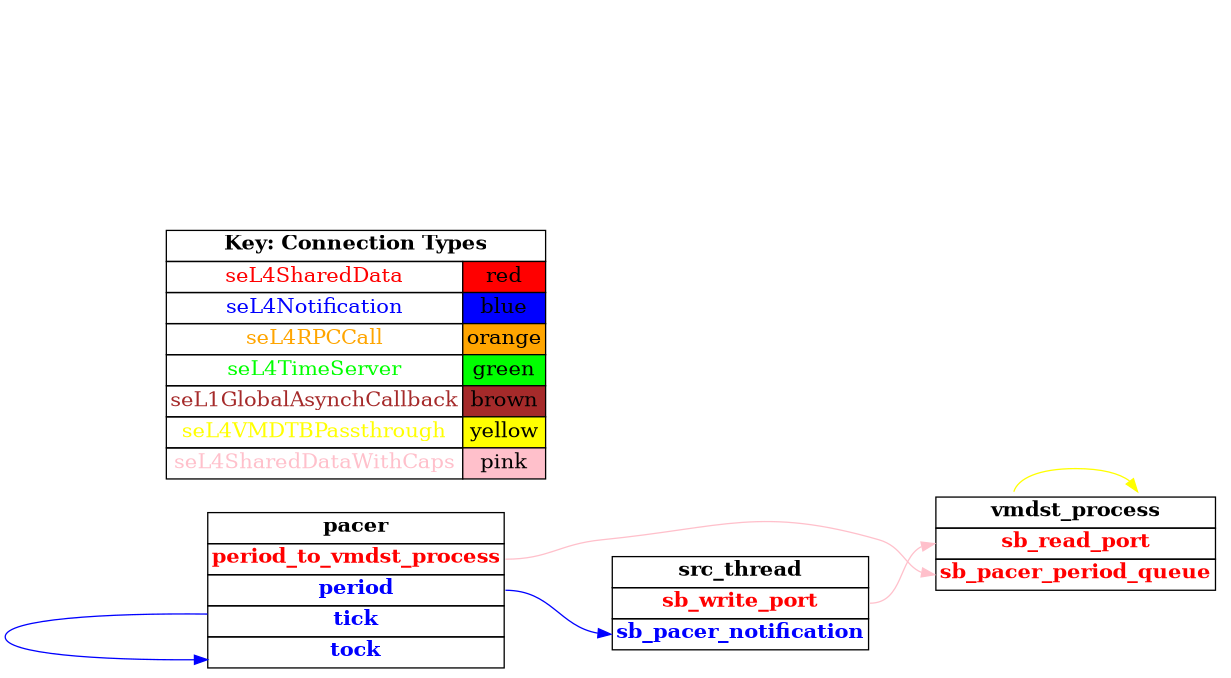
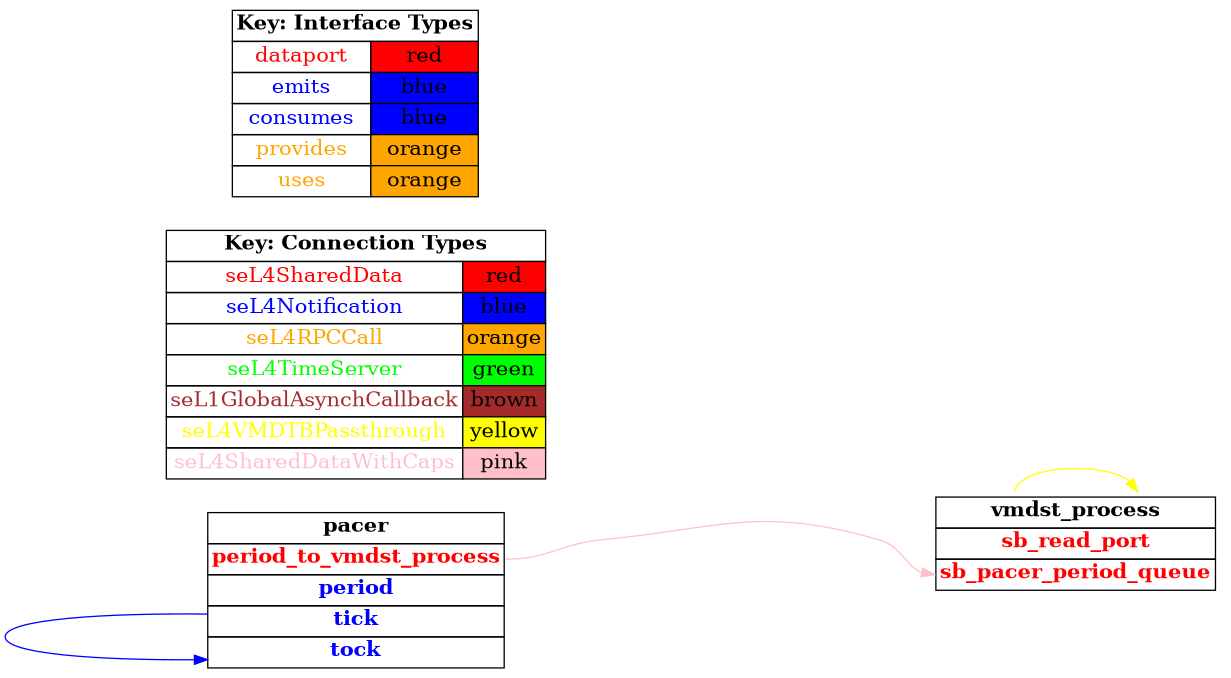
none -> (355, 104)
(740, 603) -> none
